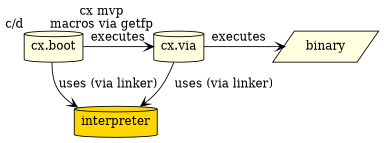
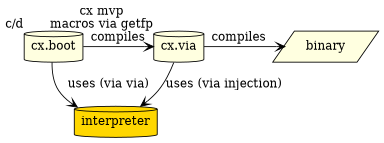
(118, 38) -> (118, 38)
(239, 38) -> (239, 38)
(108, 84) -> (108, 84)
(224, 84) -> (224, 84)
